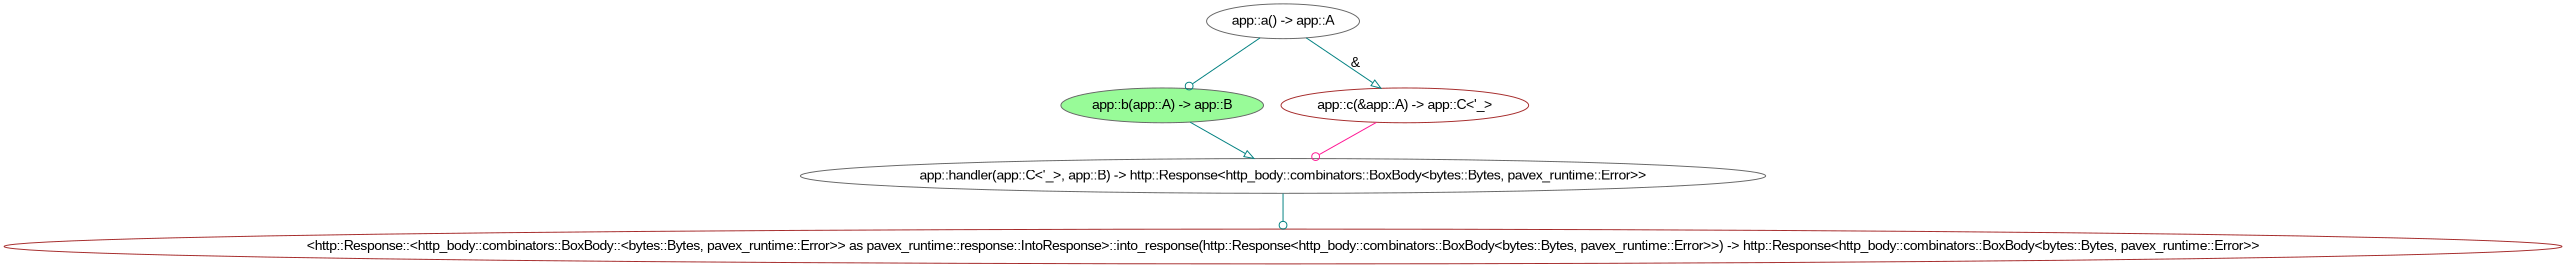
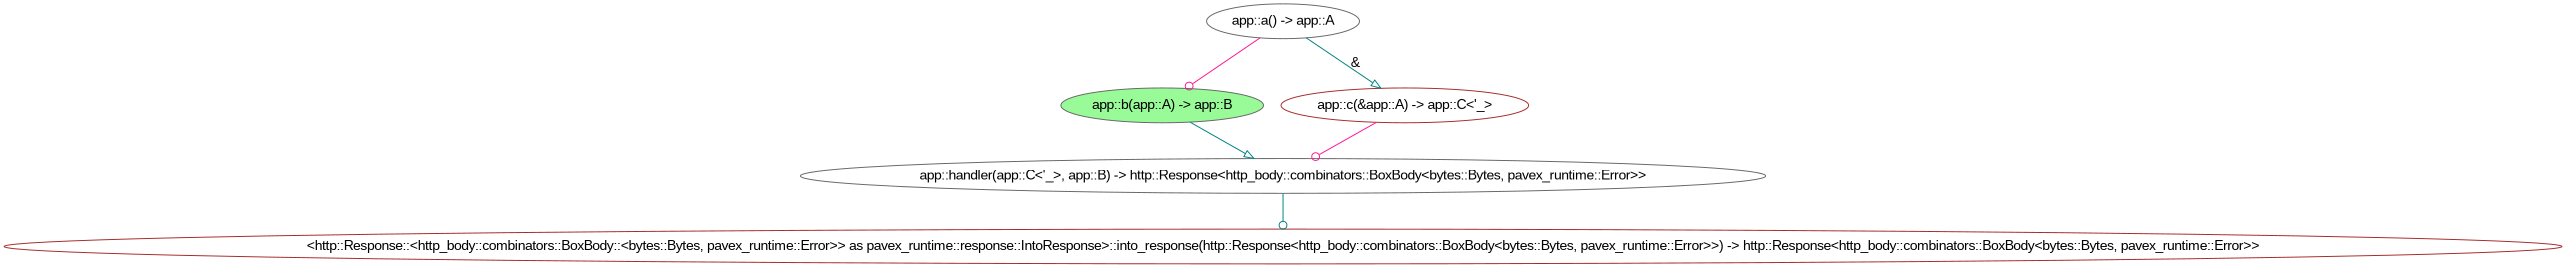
(1226, 61) -> (1226, 61)
